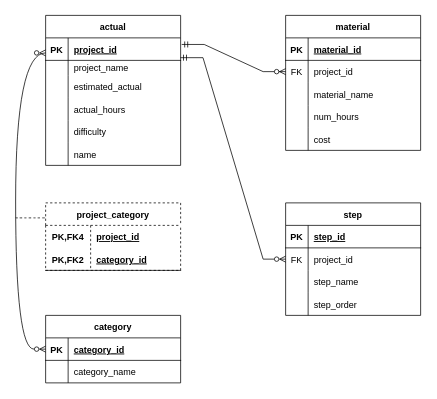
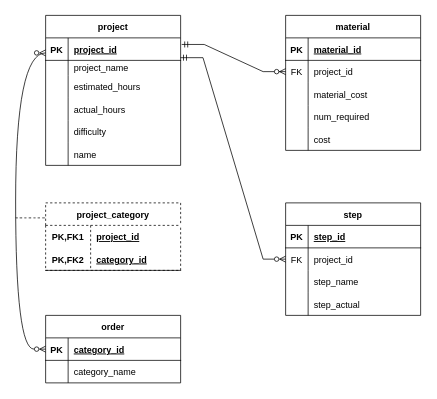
(113, 27) -> (113, 27)
(111, 87) -> (110, 87)
(344, 95) -> (344, 95)
(336, 117) -> (343, 117)
(68, 237) -> (68, 237)
(339, 305) -> (340, 305)
(113, 327) -> (113, 327)
